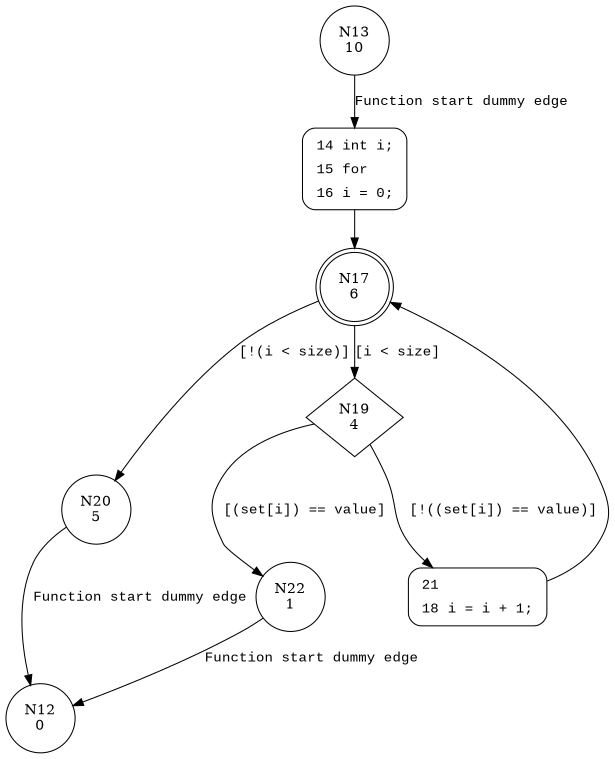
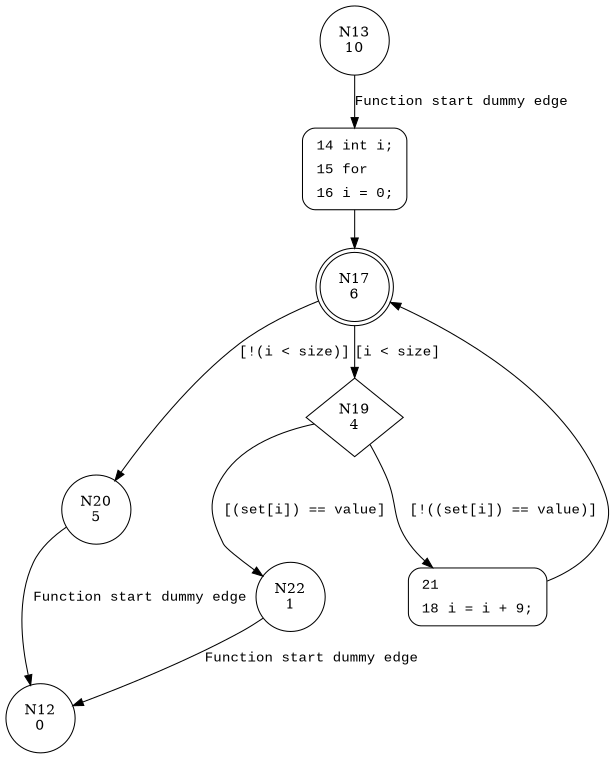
(491, 608) -> (491, 608)
